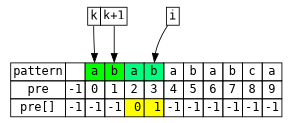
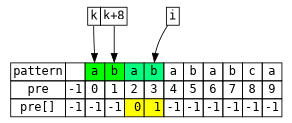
(114, 16) -> (114, 16)
